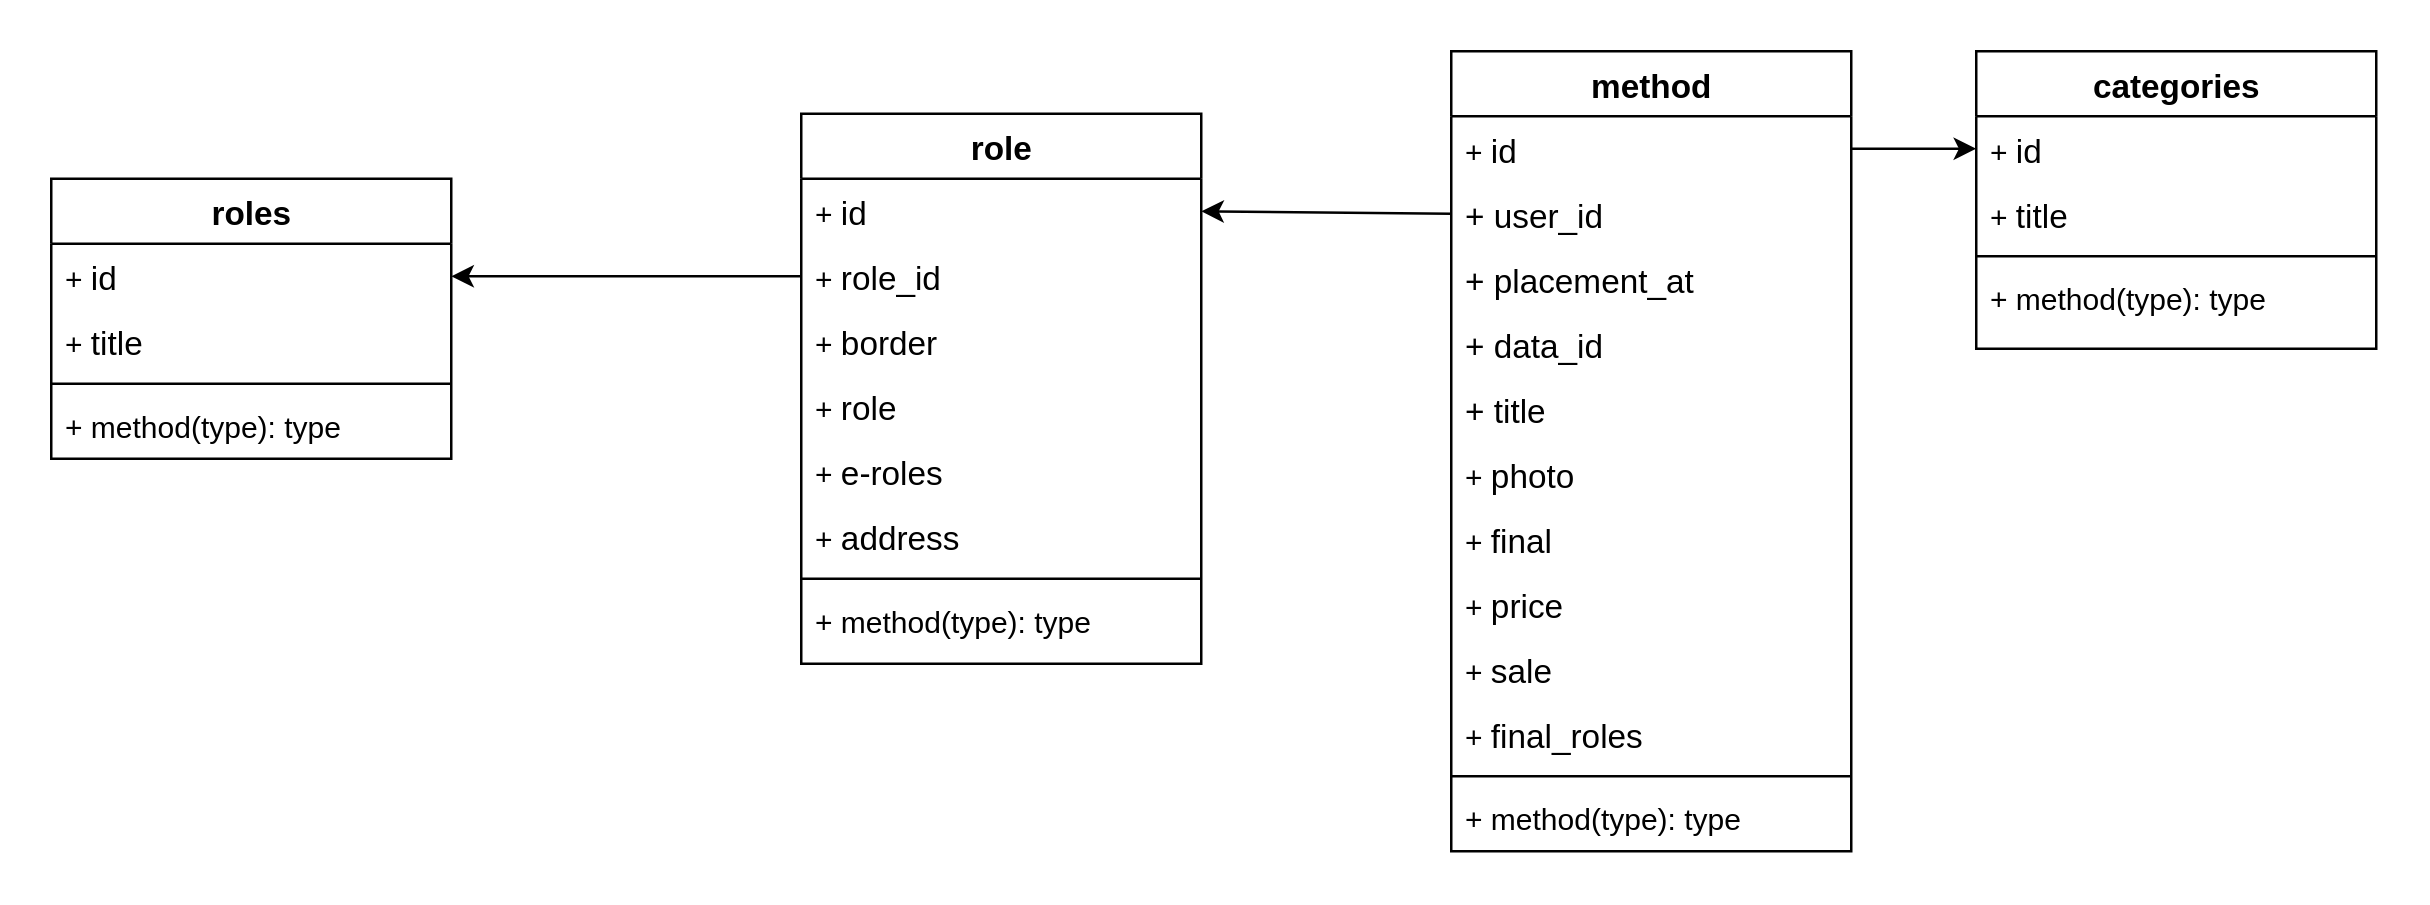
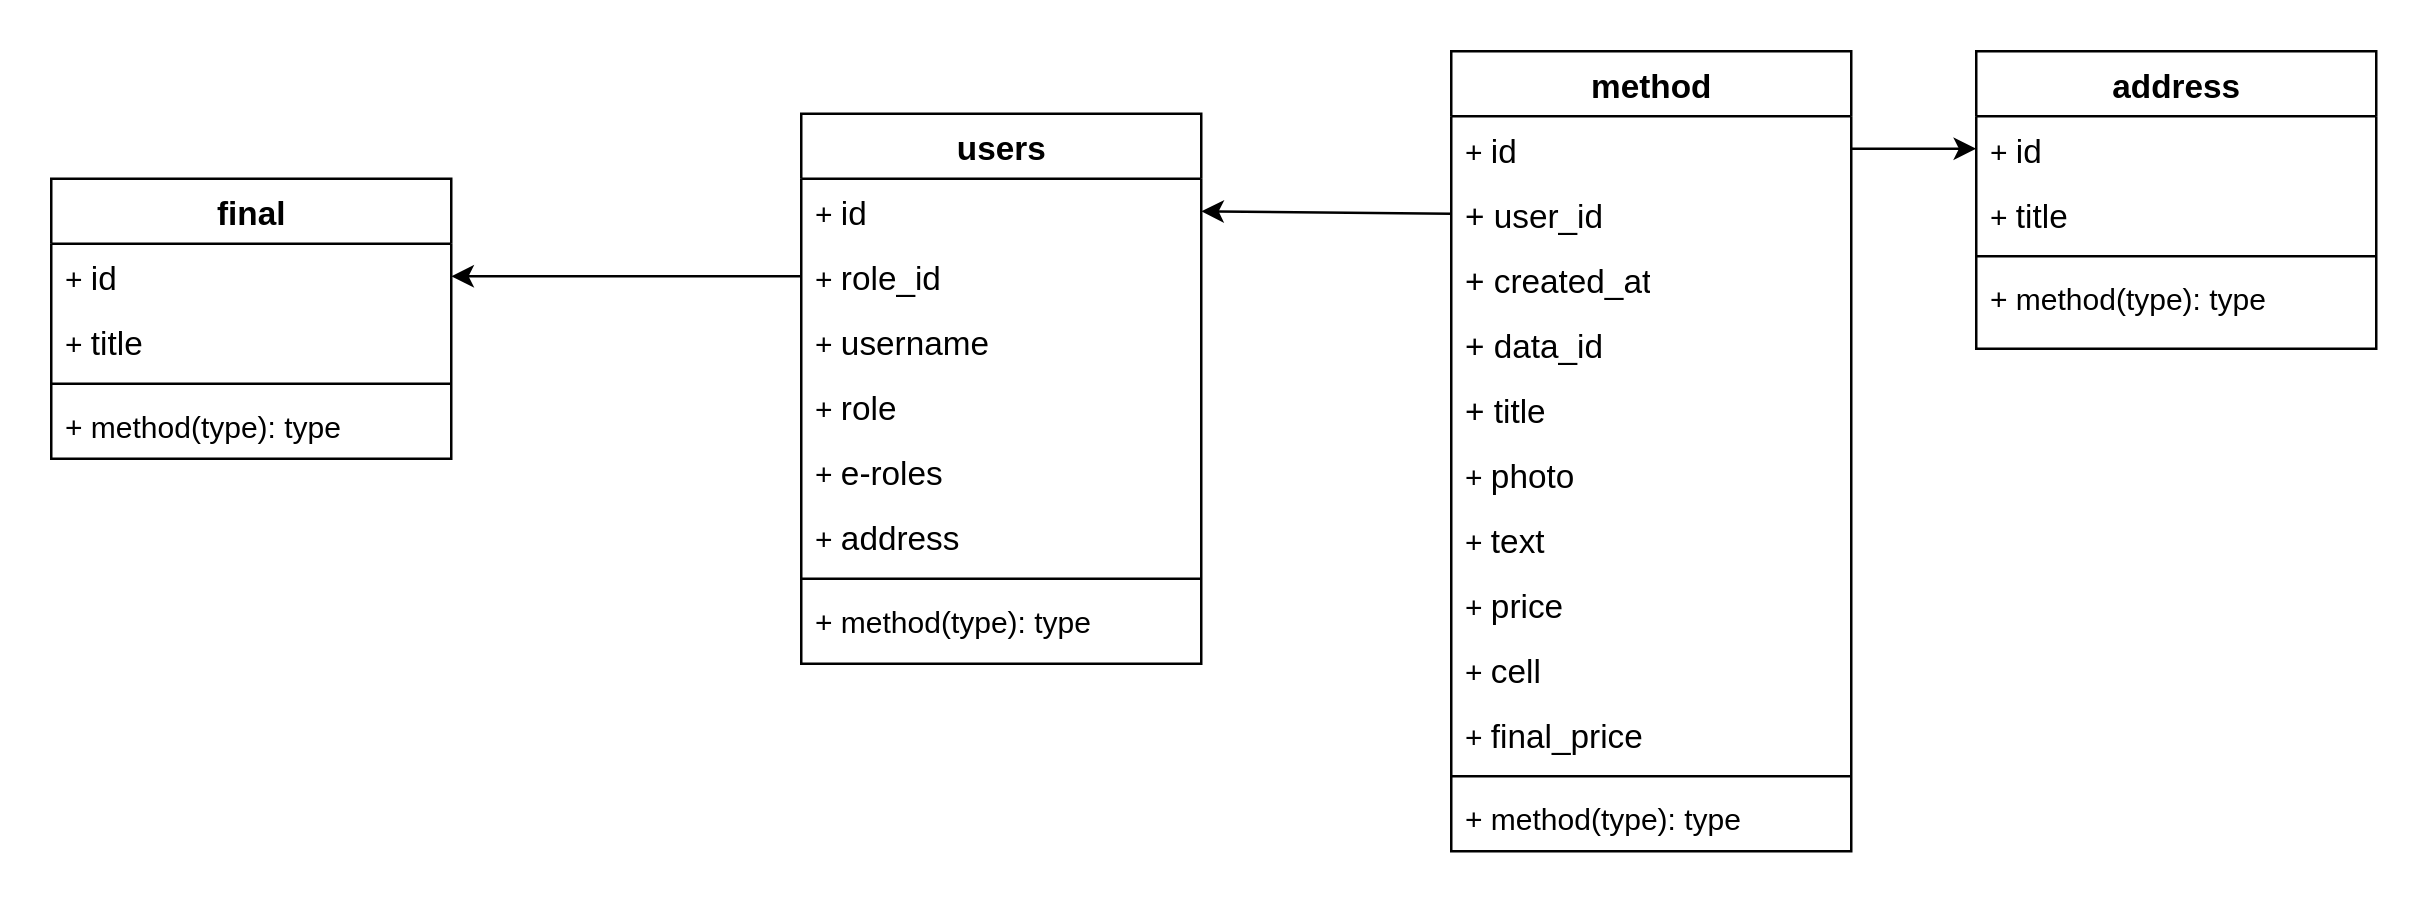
(2178, 87) -> (2178, 87)
(1003, 149) -> (1003, 149)
(253, 214) -> (253, 214)
(1576, 282) -> (1563, 282)
(880, 344) -> (896, 344)
(1513, 542) -> (1513, 542)
(1509, 672) -> (1505, 672)
(1560, 737) -> (1560, 737)
